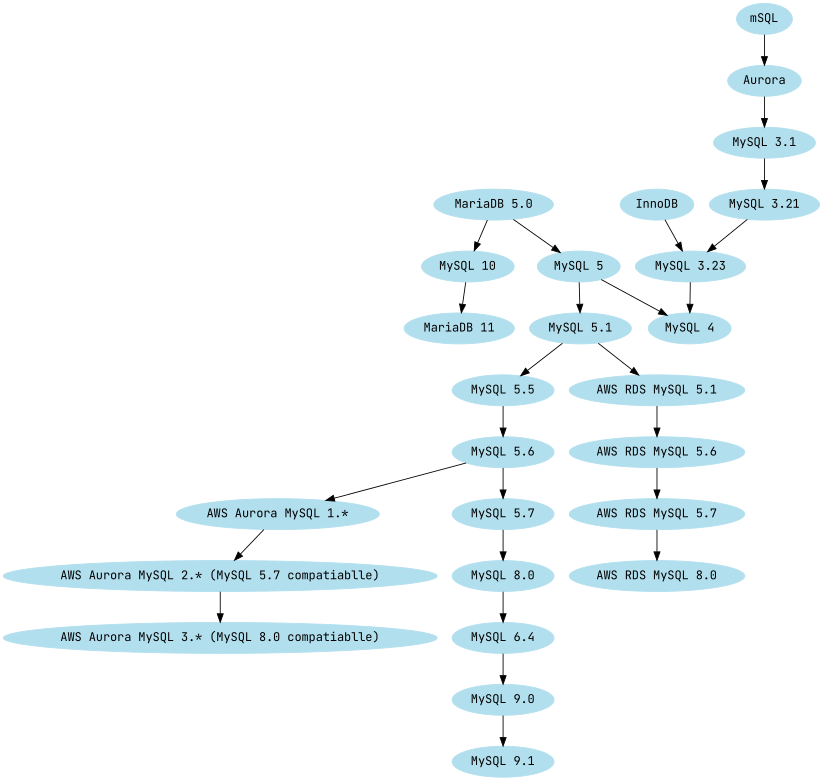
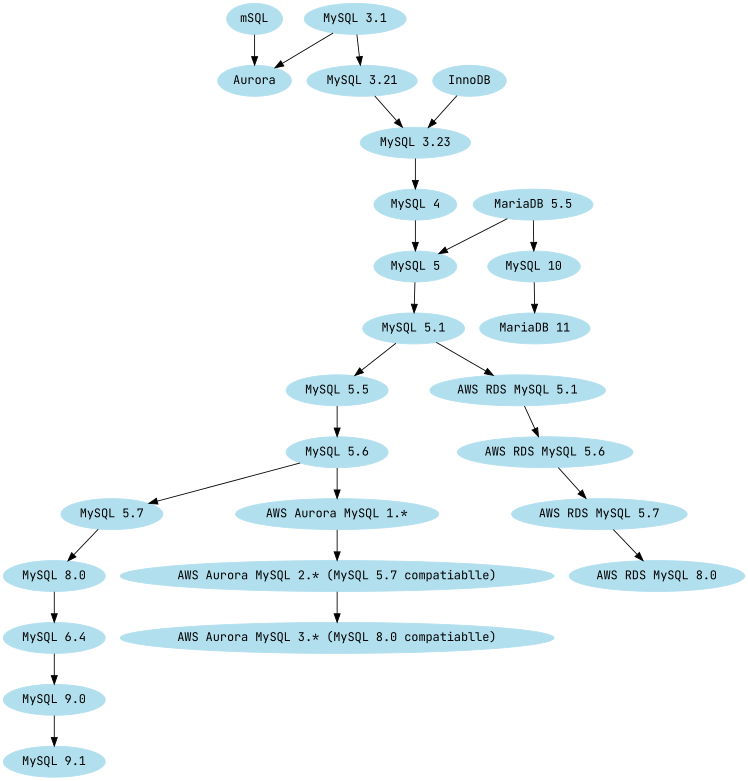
(764, 108) -> (308, 48)
(494, 205) -> (533, 205)
(630, 295) -> (415, 231)
